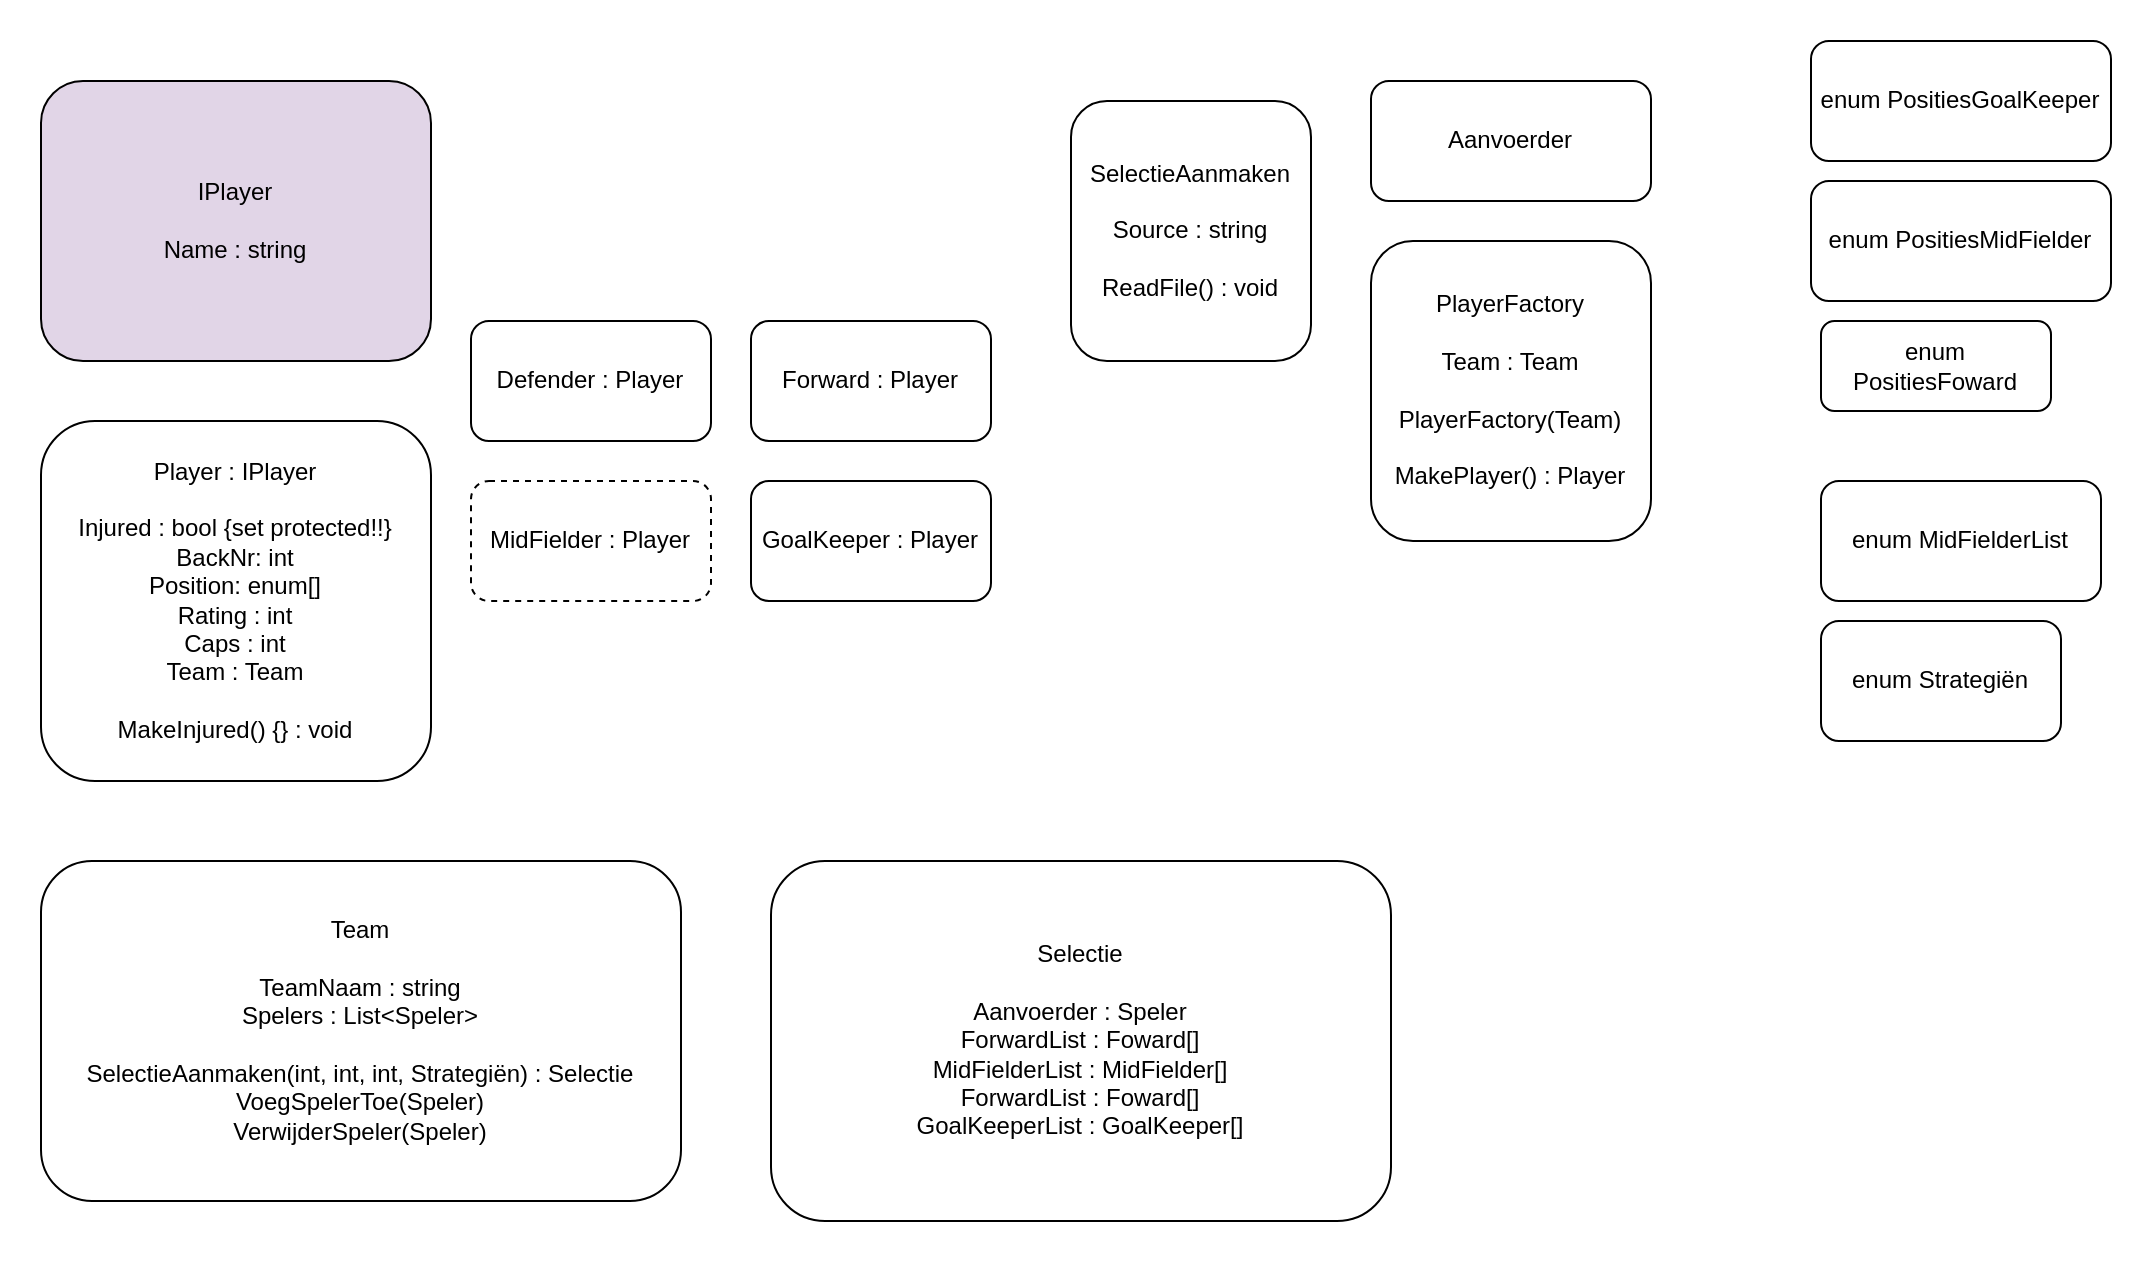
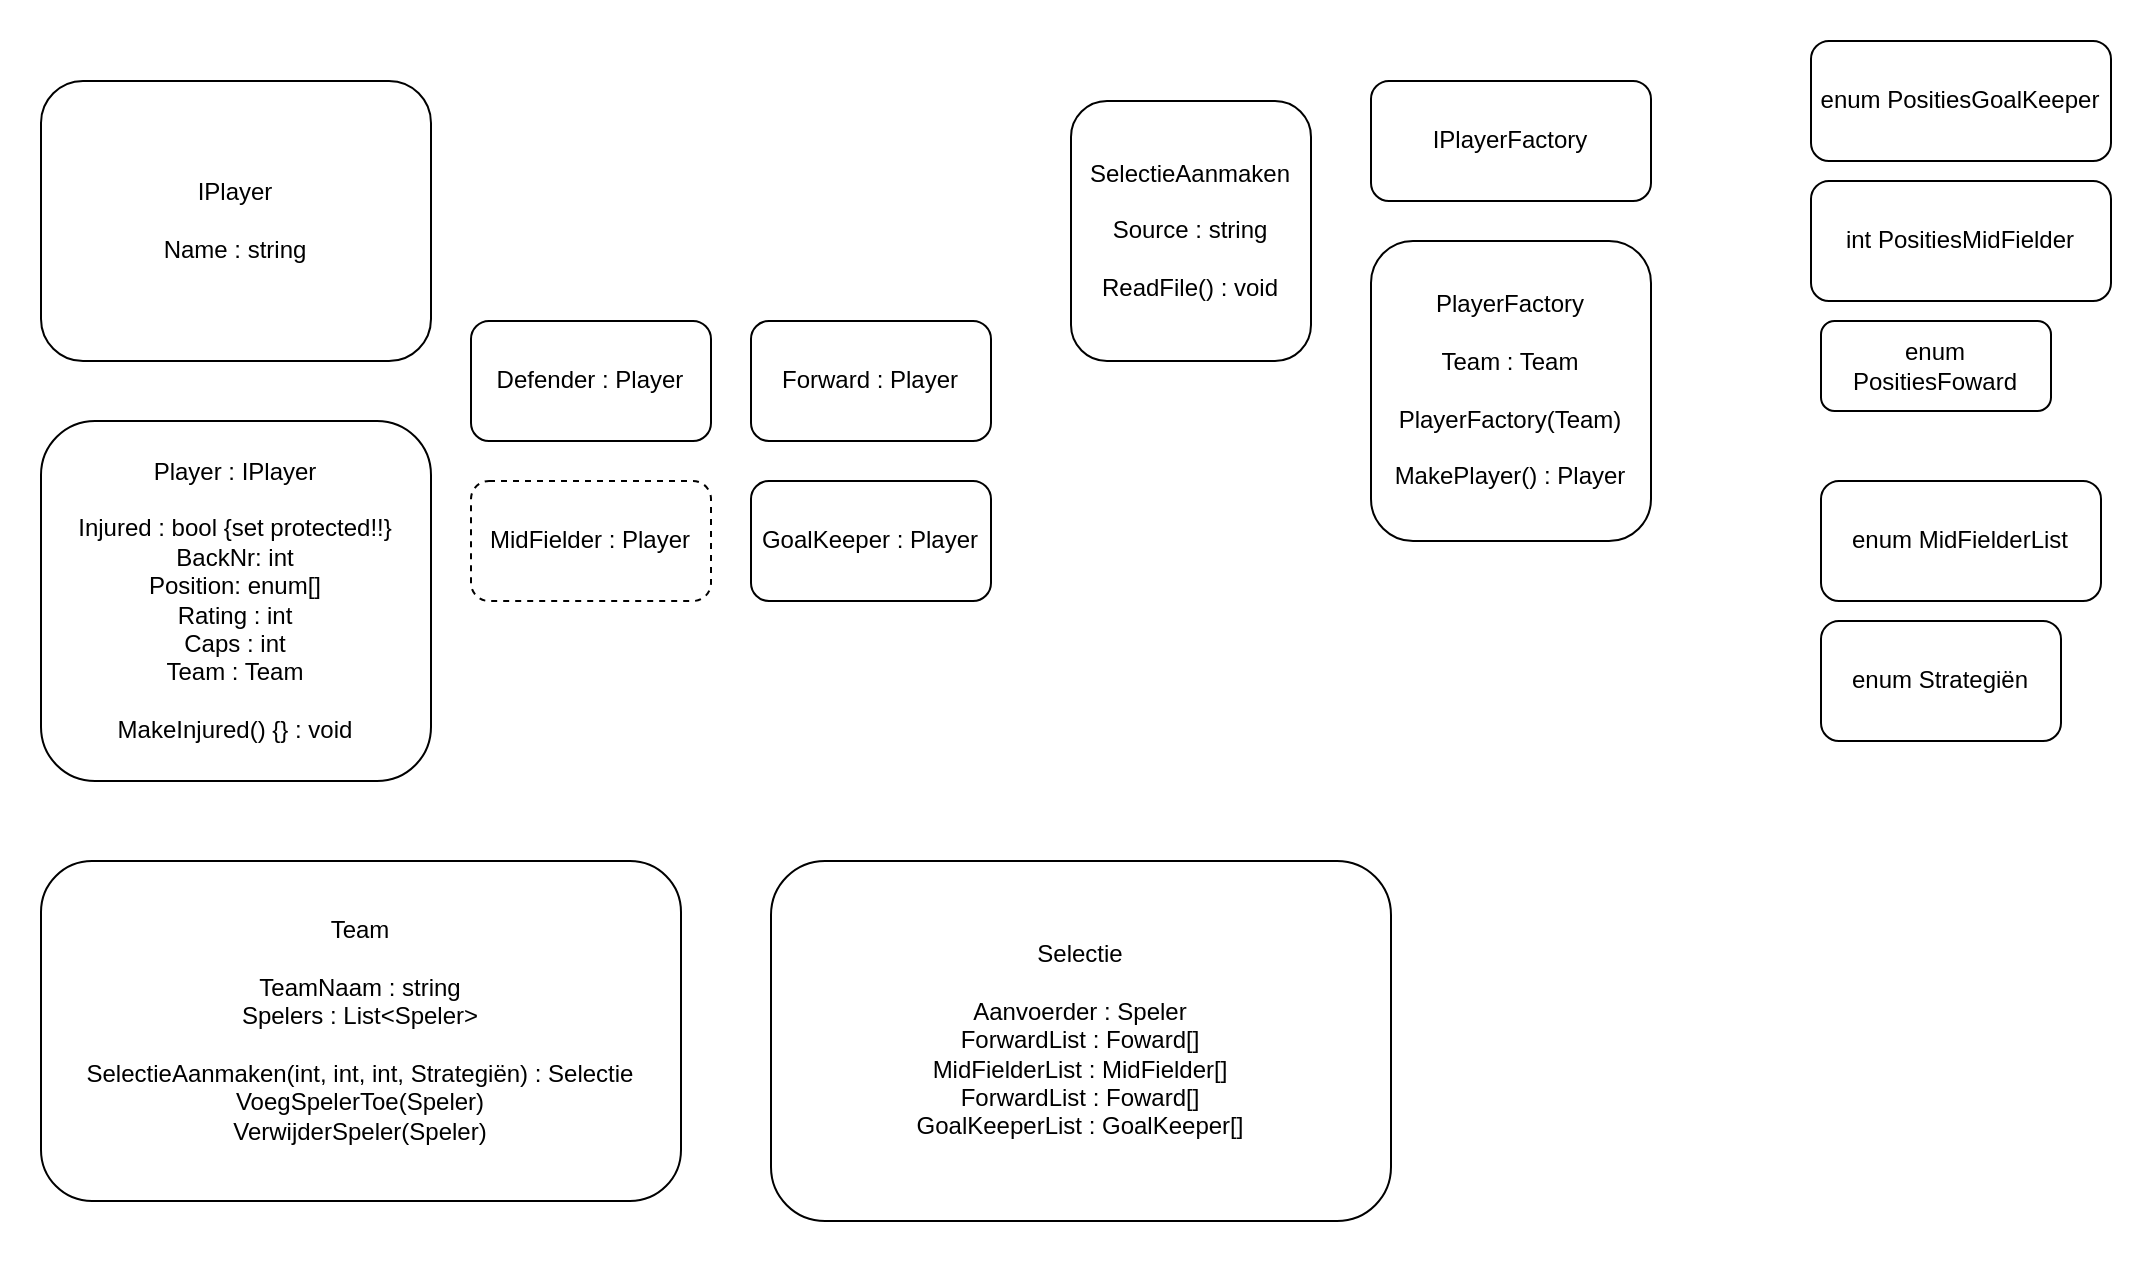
(1511, 141) -> (1511, 141)
(236, 221) -> (236, 221)
(1961, 241) -> (1961, 241)
